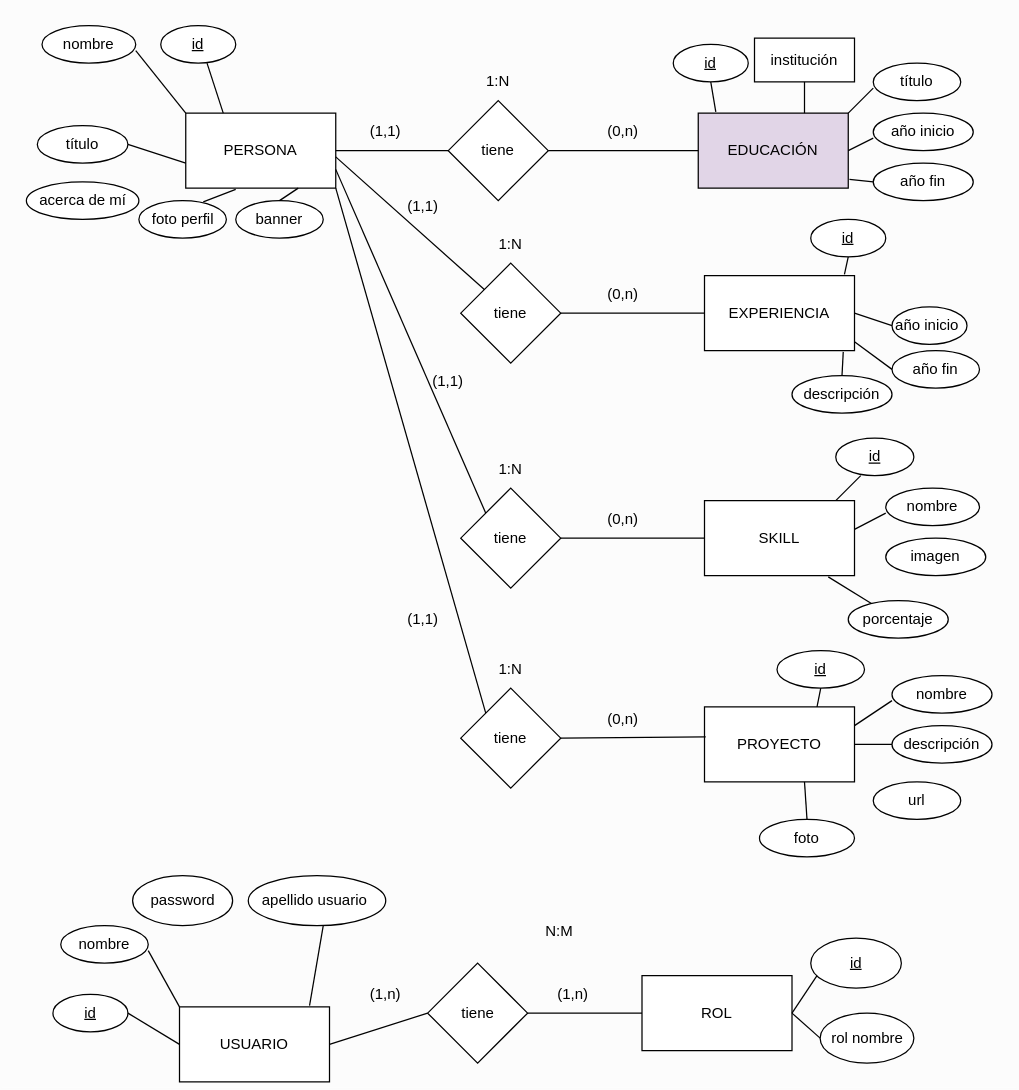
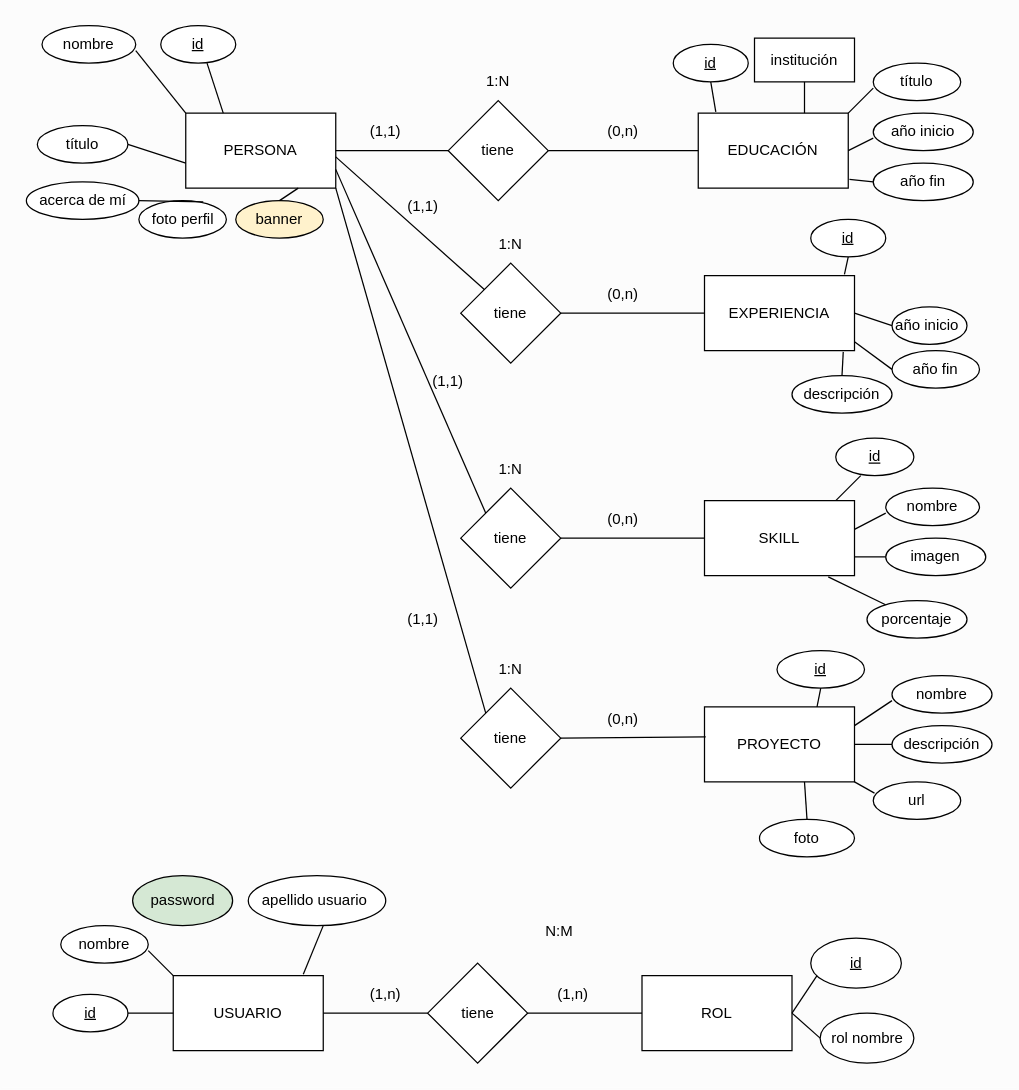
(773, 151) -> (773, 151)
(219, 196) -> (173, 201)
(279, 219) -> (279, 219)
none -> (869, 557)
(898, 619) -> (917, 619)
none -> (864, 788)
(183, 901) -> (183, 901)
(254, 1044) -> (248, 1013)
